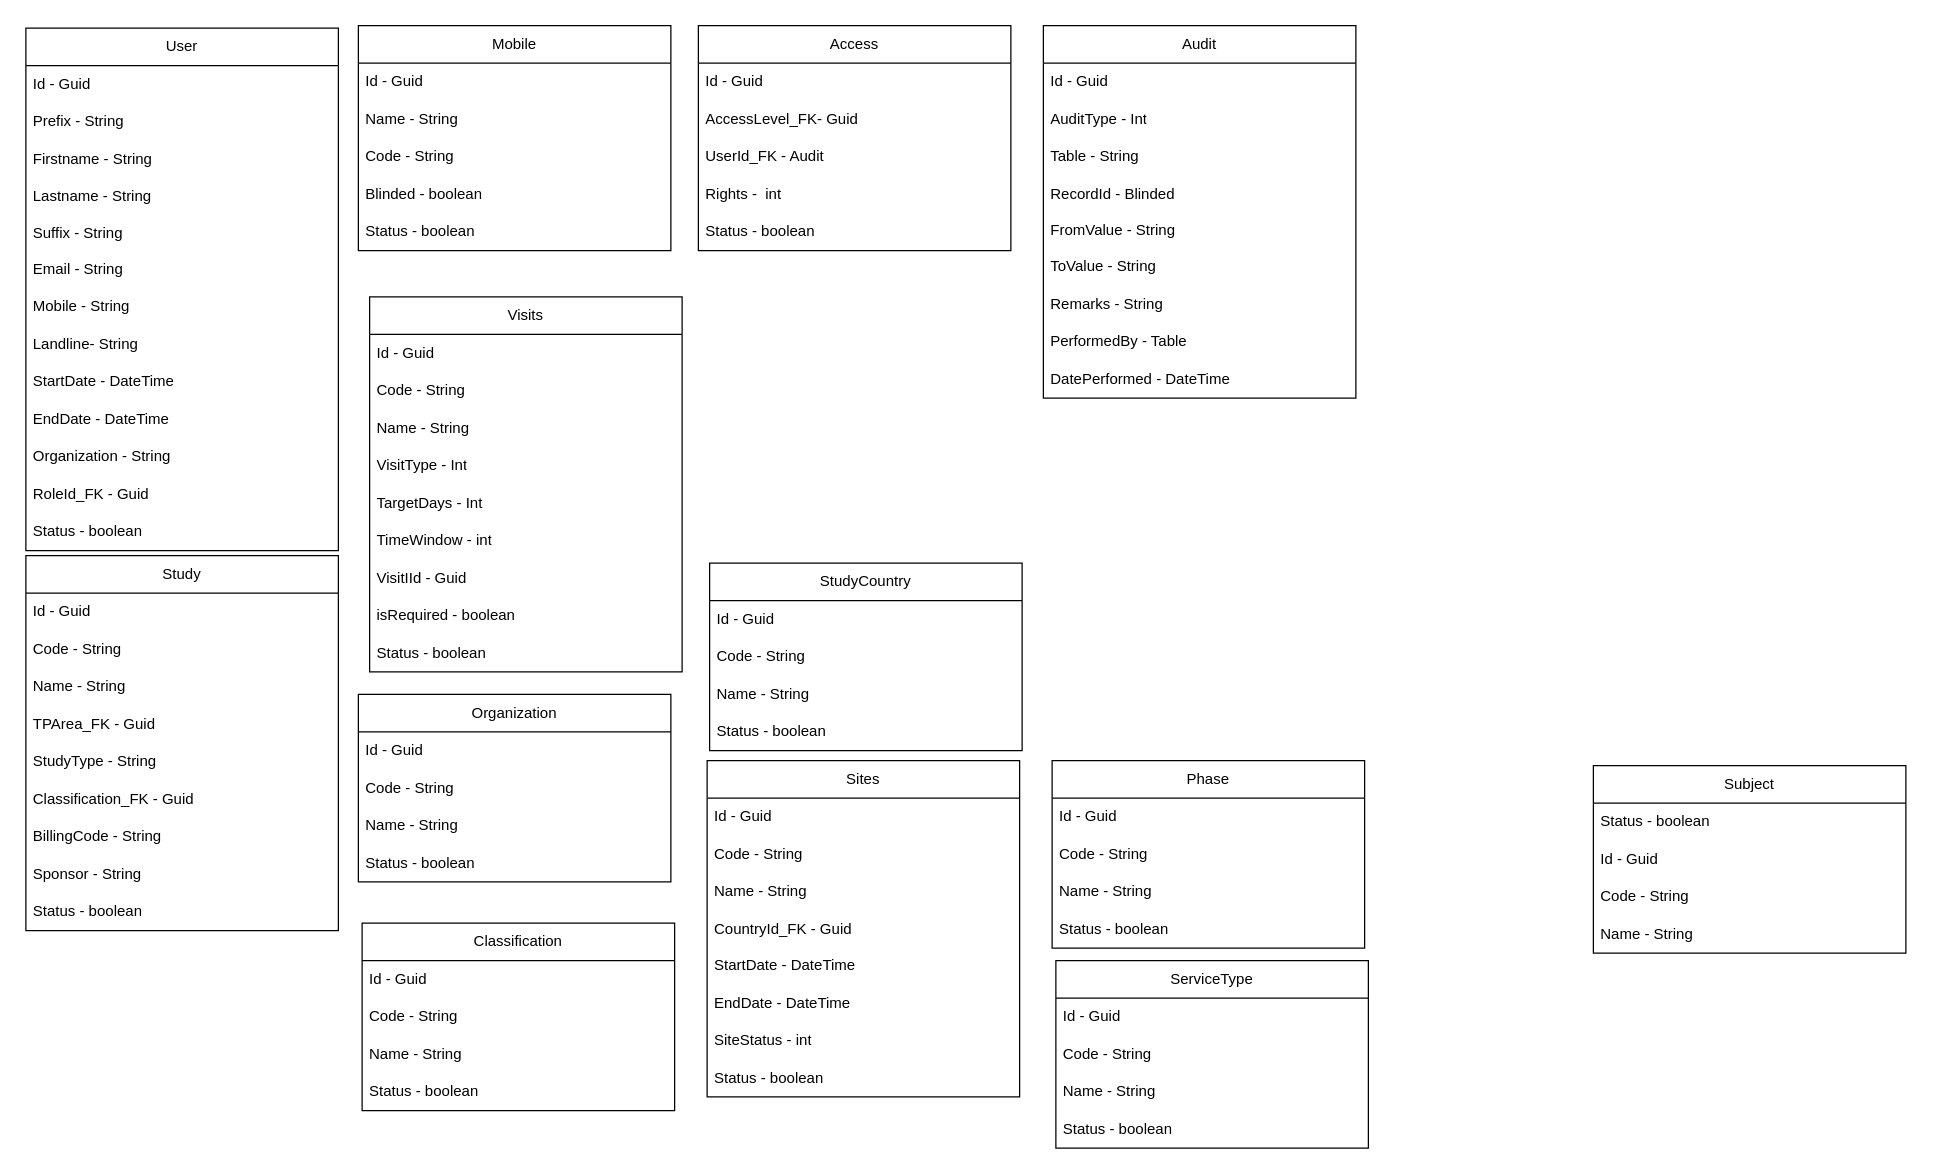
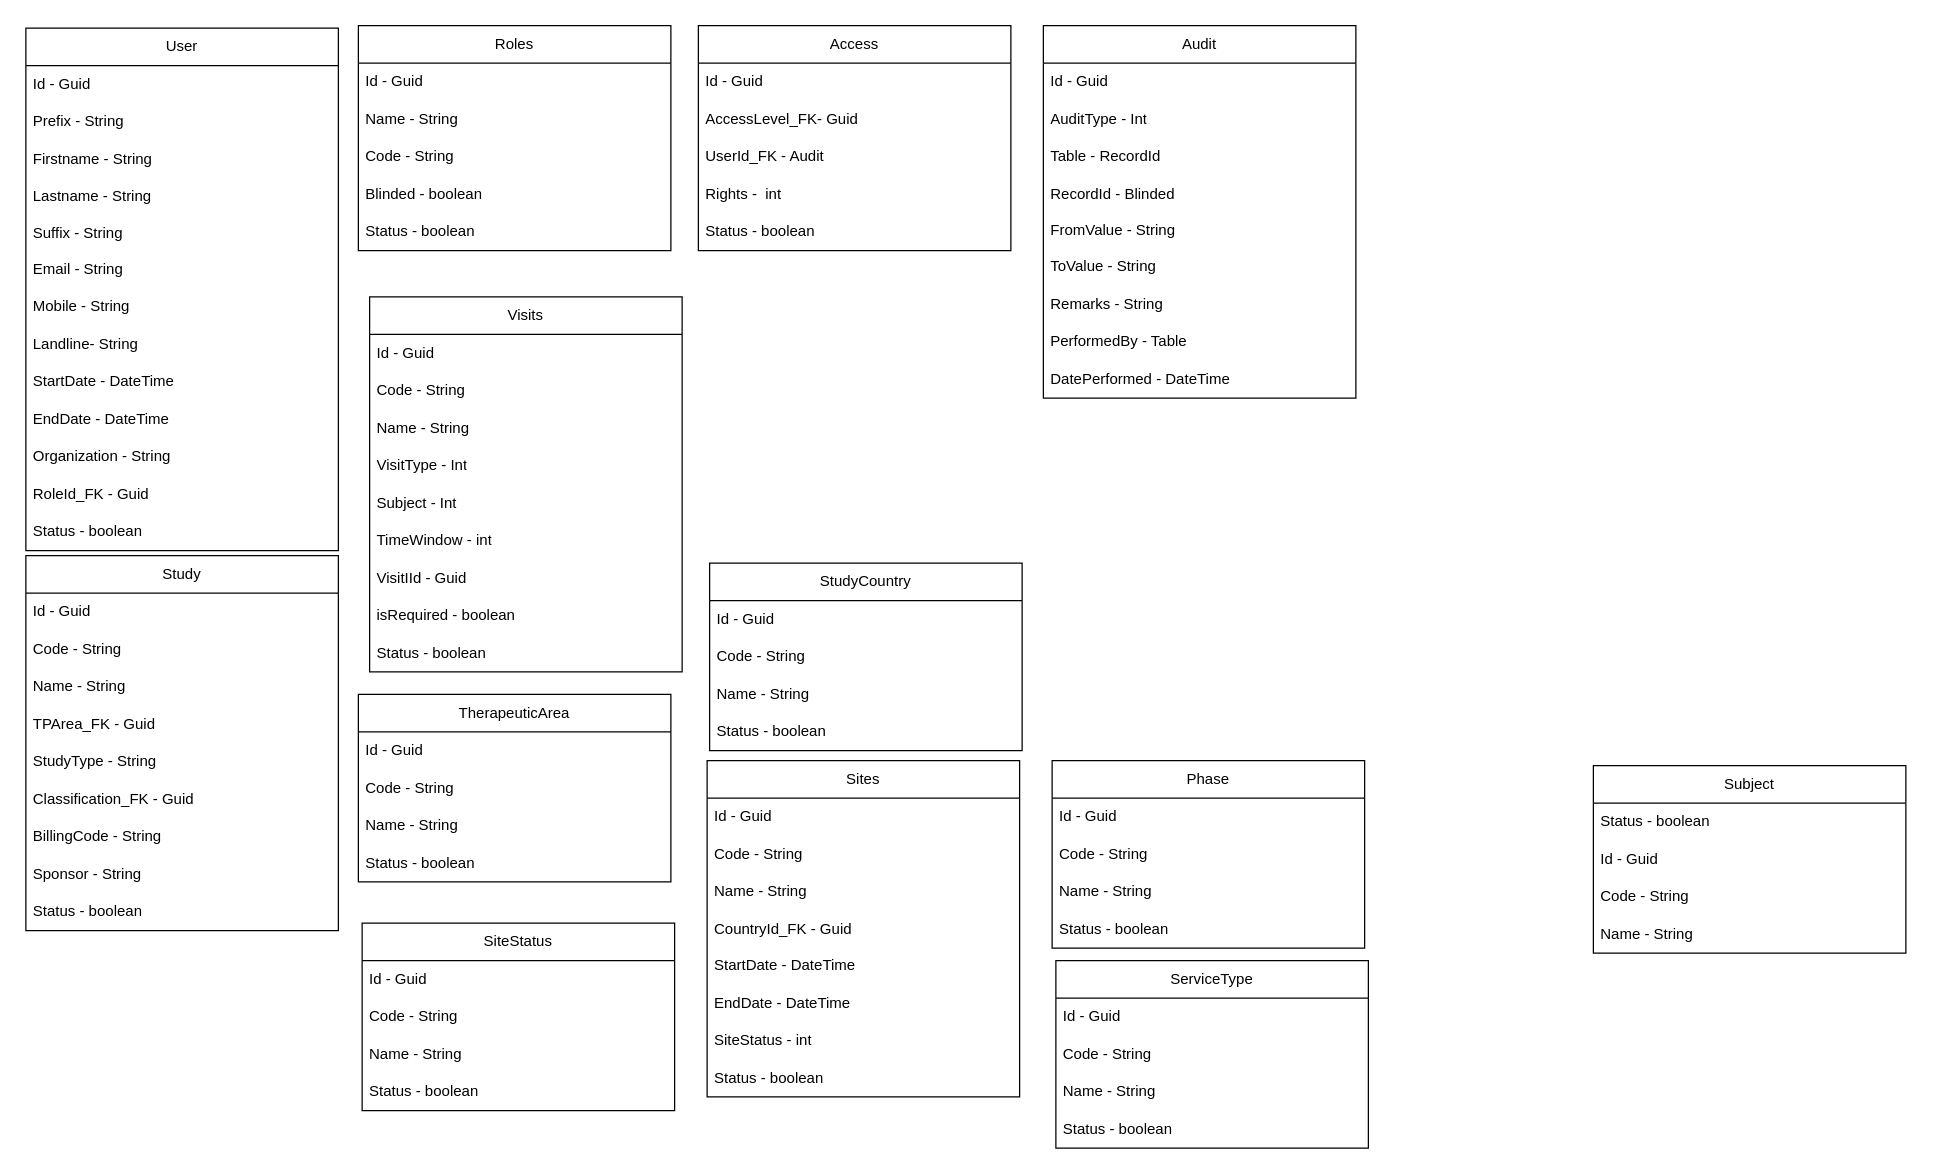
(514, 44) -> (514, 44)
(1102, 157) -> (1112, 157)
(440, 503) -> (428, 503)
(514, 713) -> (514, 713)
(518, 942) -> (518, 942)
